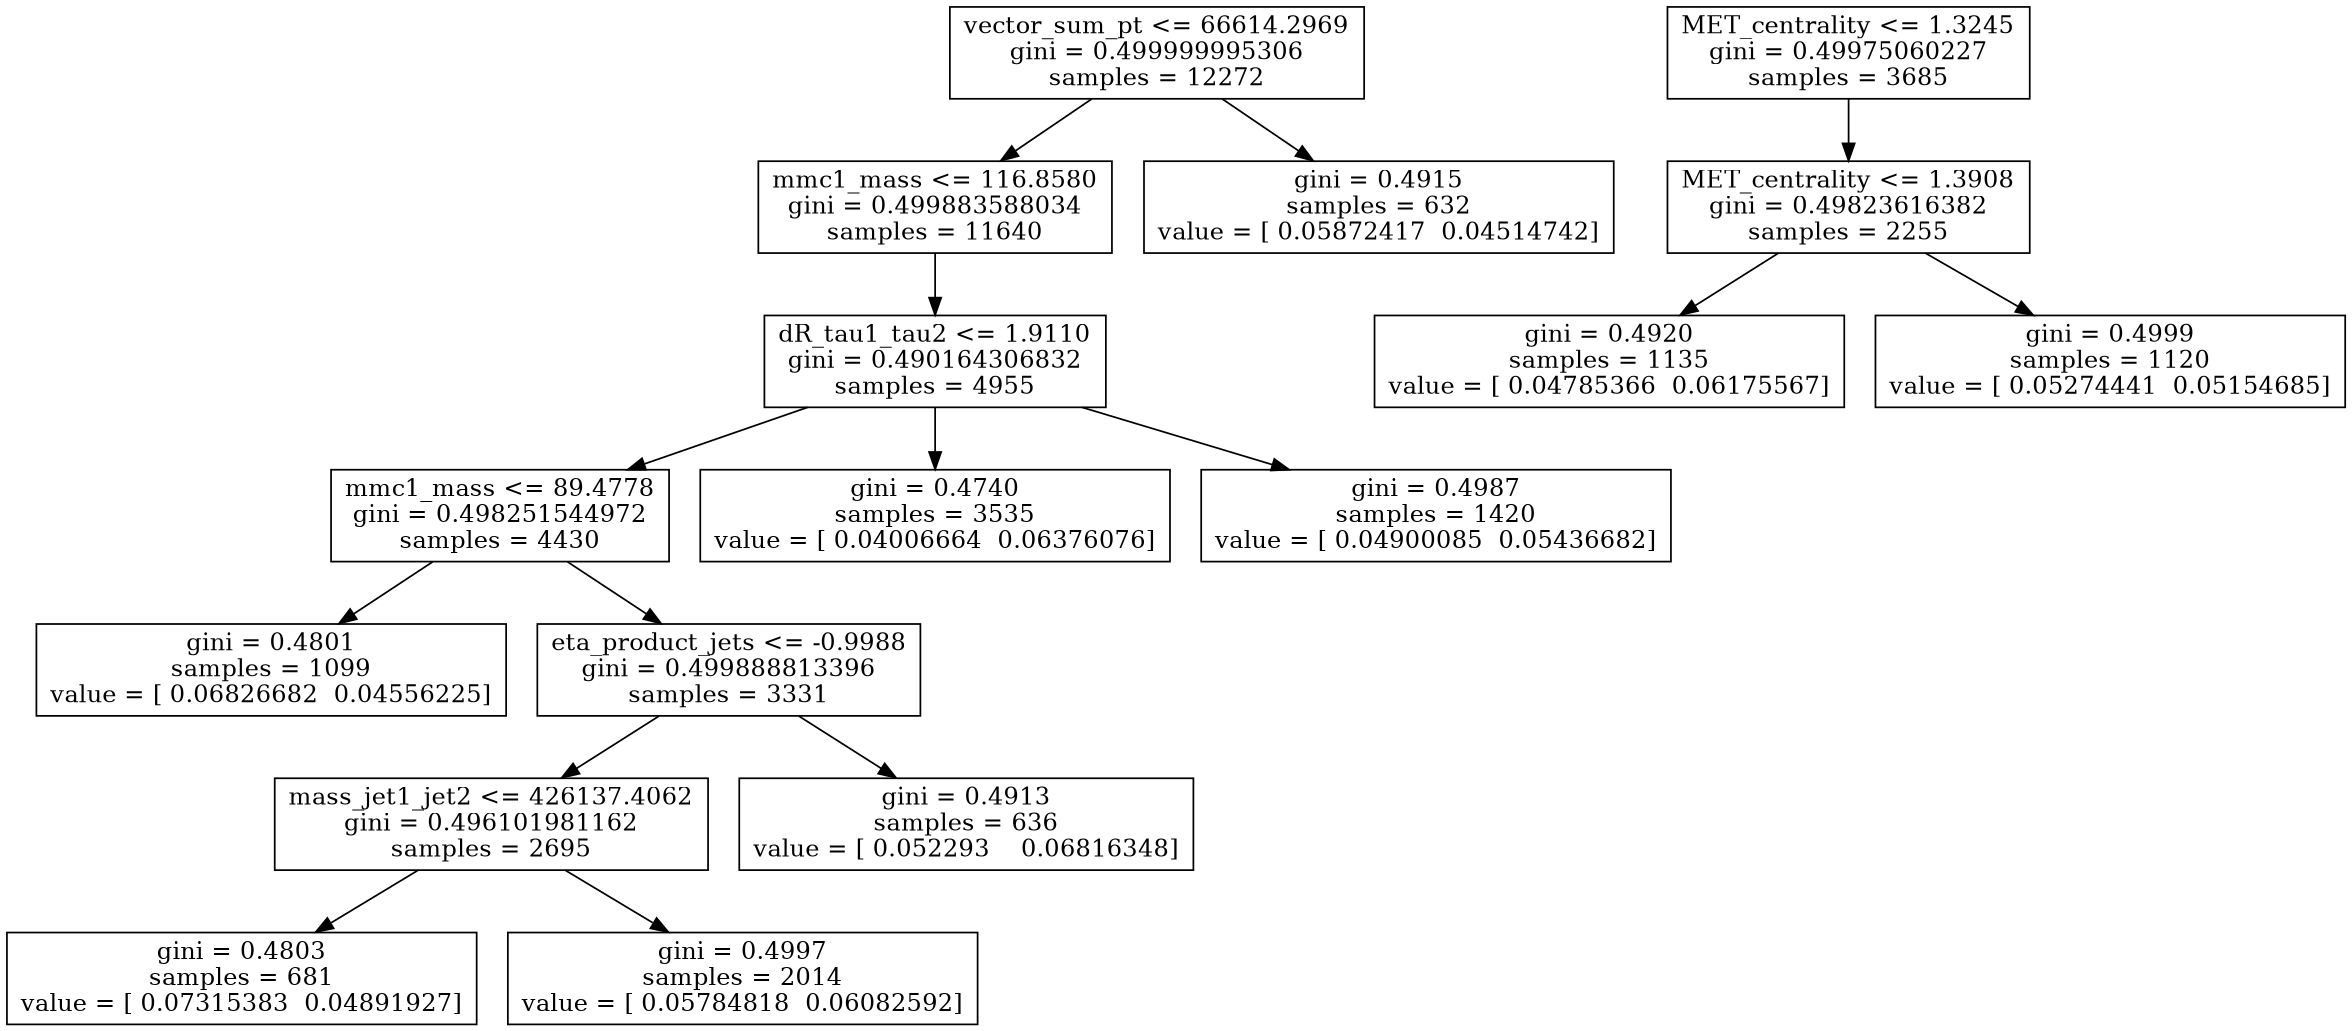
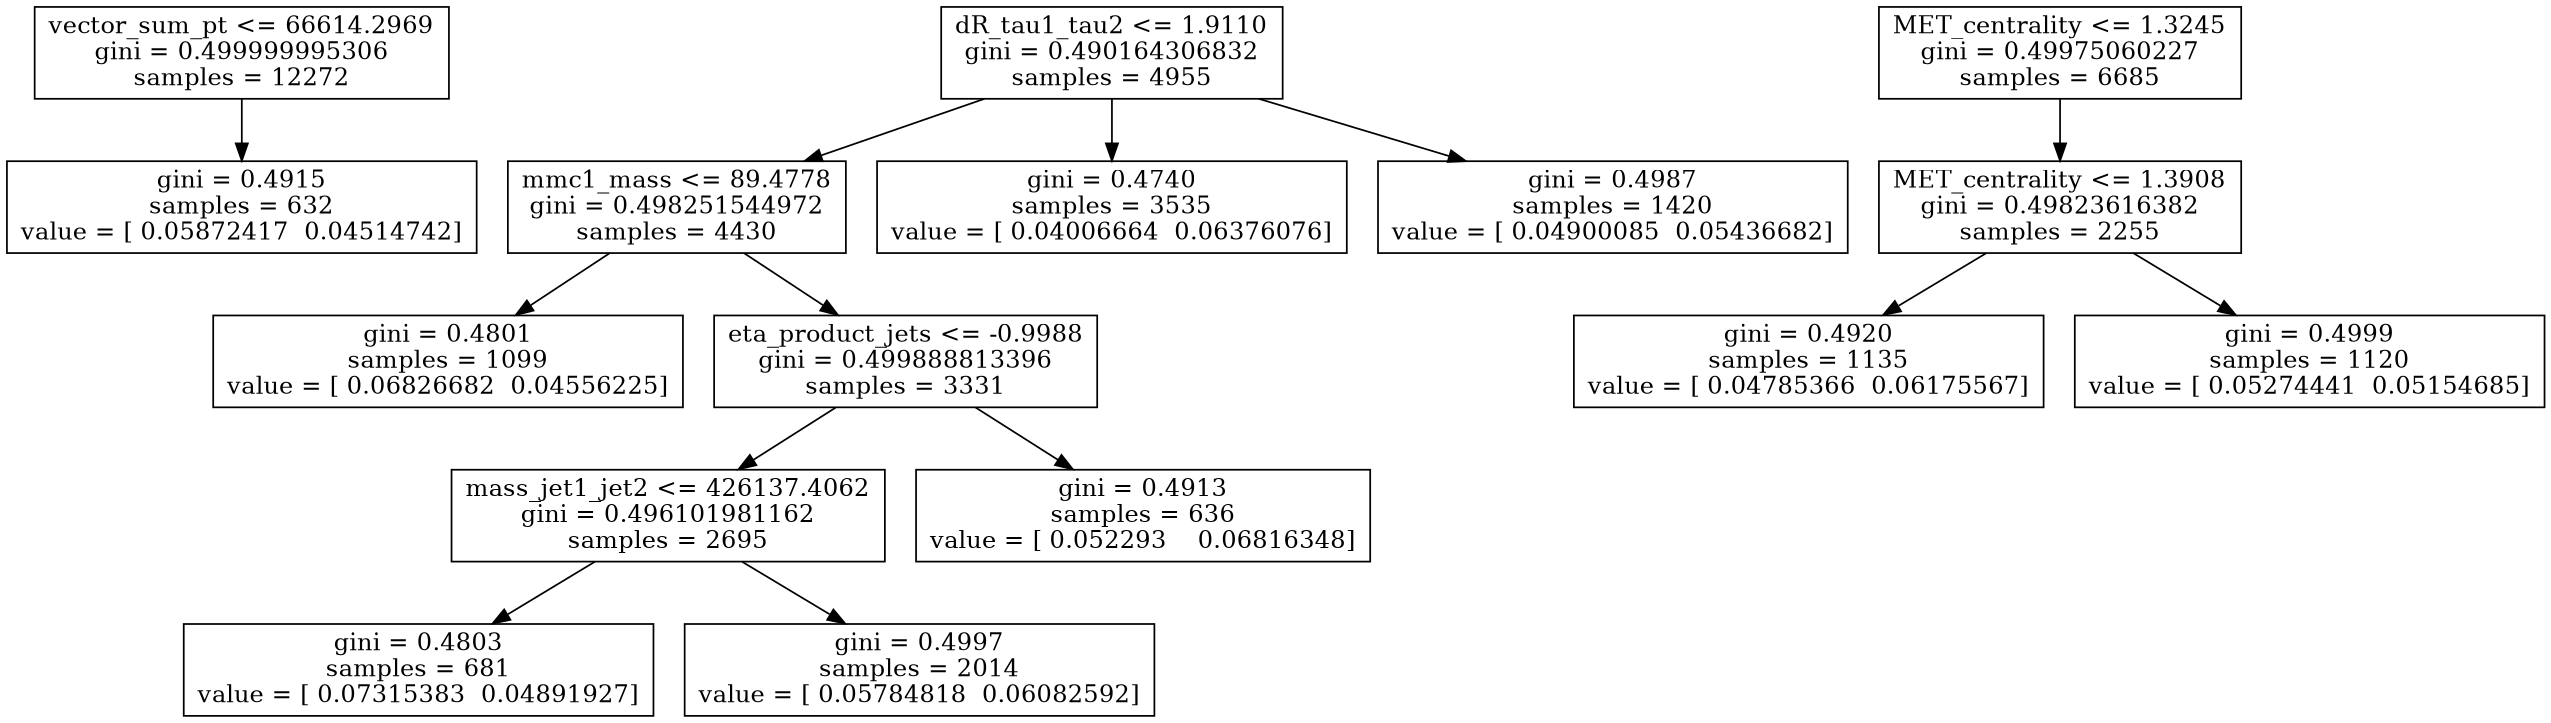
(1849, 53) -> (2060, 53)
(935, 207) -> none
